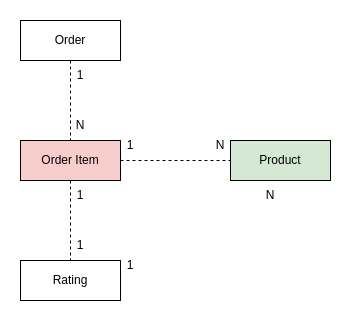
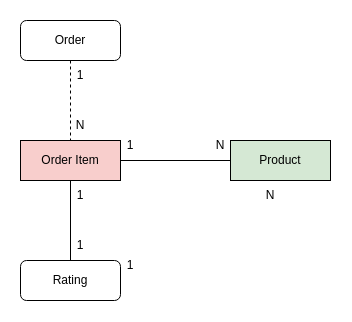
(71, 41) -> (71, 41)
(176, 161) -> (176, 161)
(71, 221) -> (71, 221)
(71, 281) -> (71, 281)
